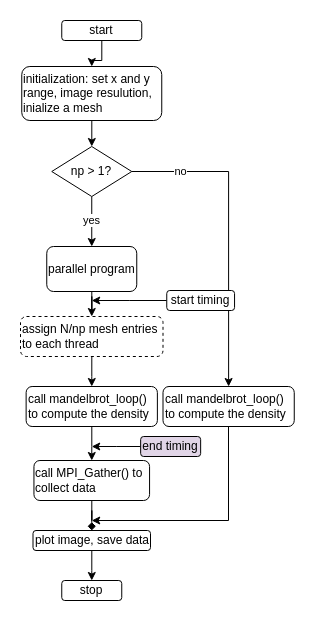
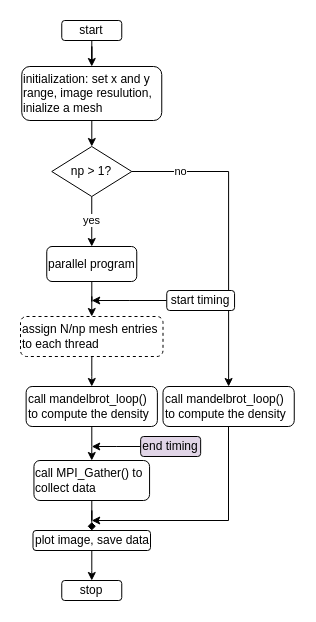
(102, 31) -> (92, 31)
(92, 269) -> (92, 264)
